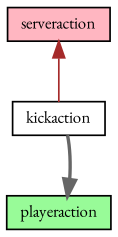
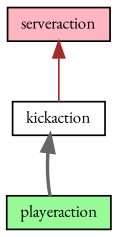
(70, 157) -> (48, 174)
